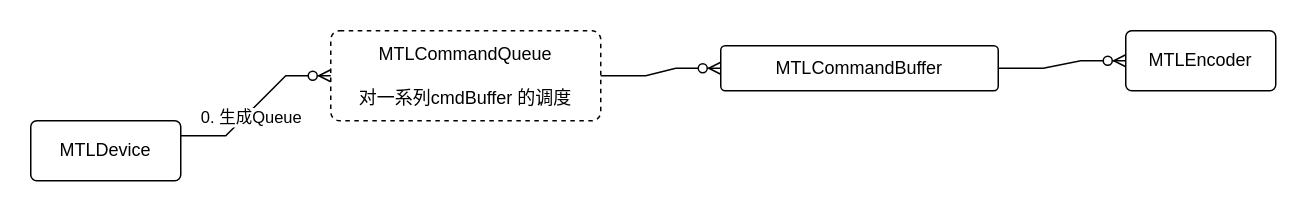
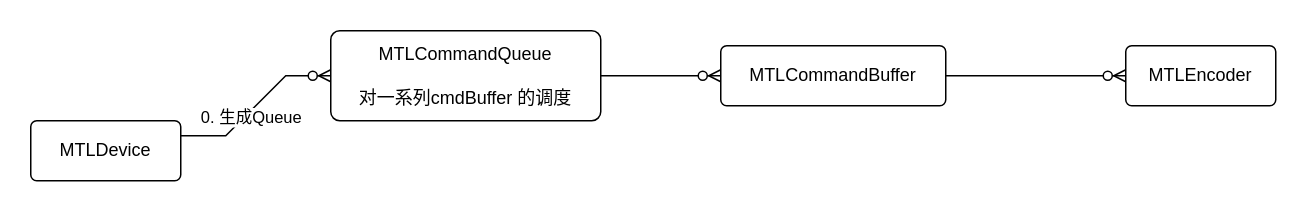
(1201, 61) -> (1201, 76)
(860, 68) -> (833, 76)
(466, 76) -> (466, 76)
